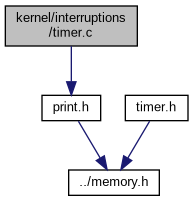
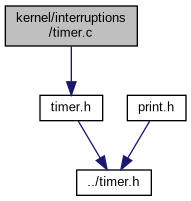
(71, 64) -> (71, 64)
(114, 183) -> (114, 183)
